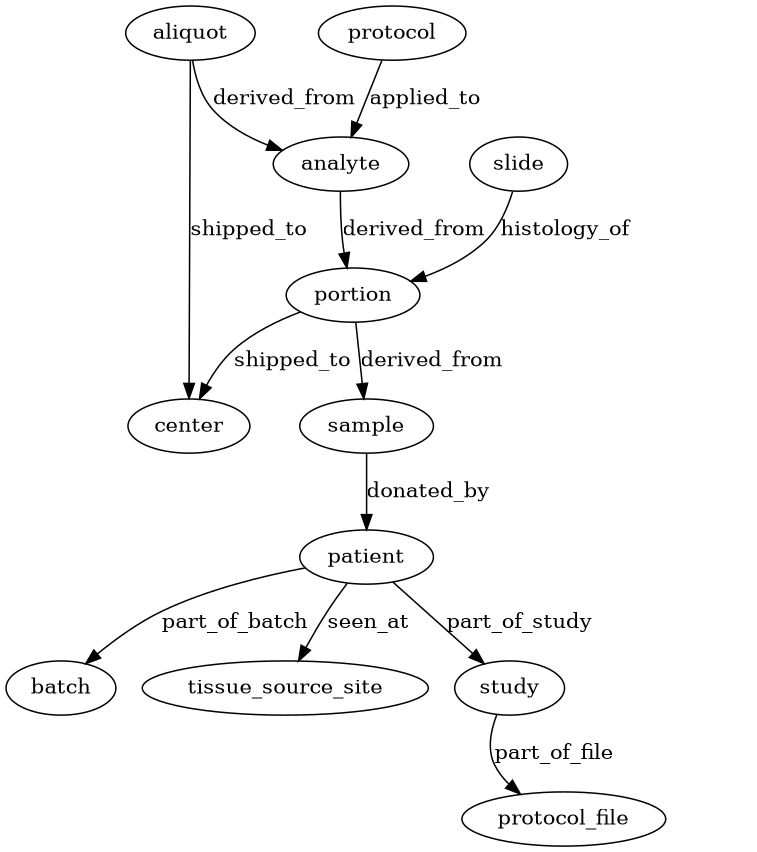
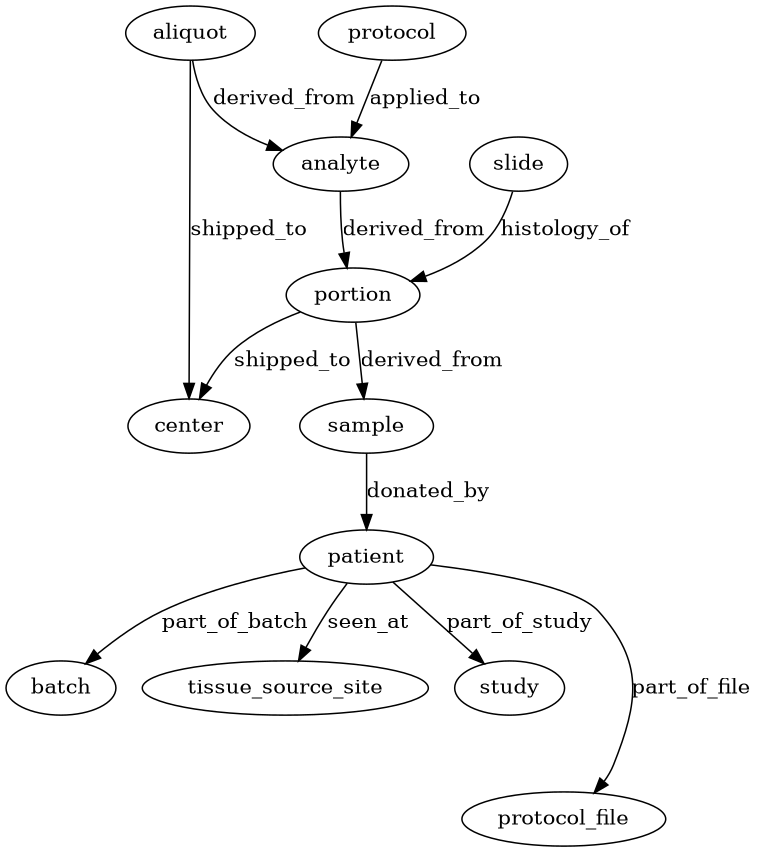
(491, 752) -> (601, 615)
